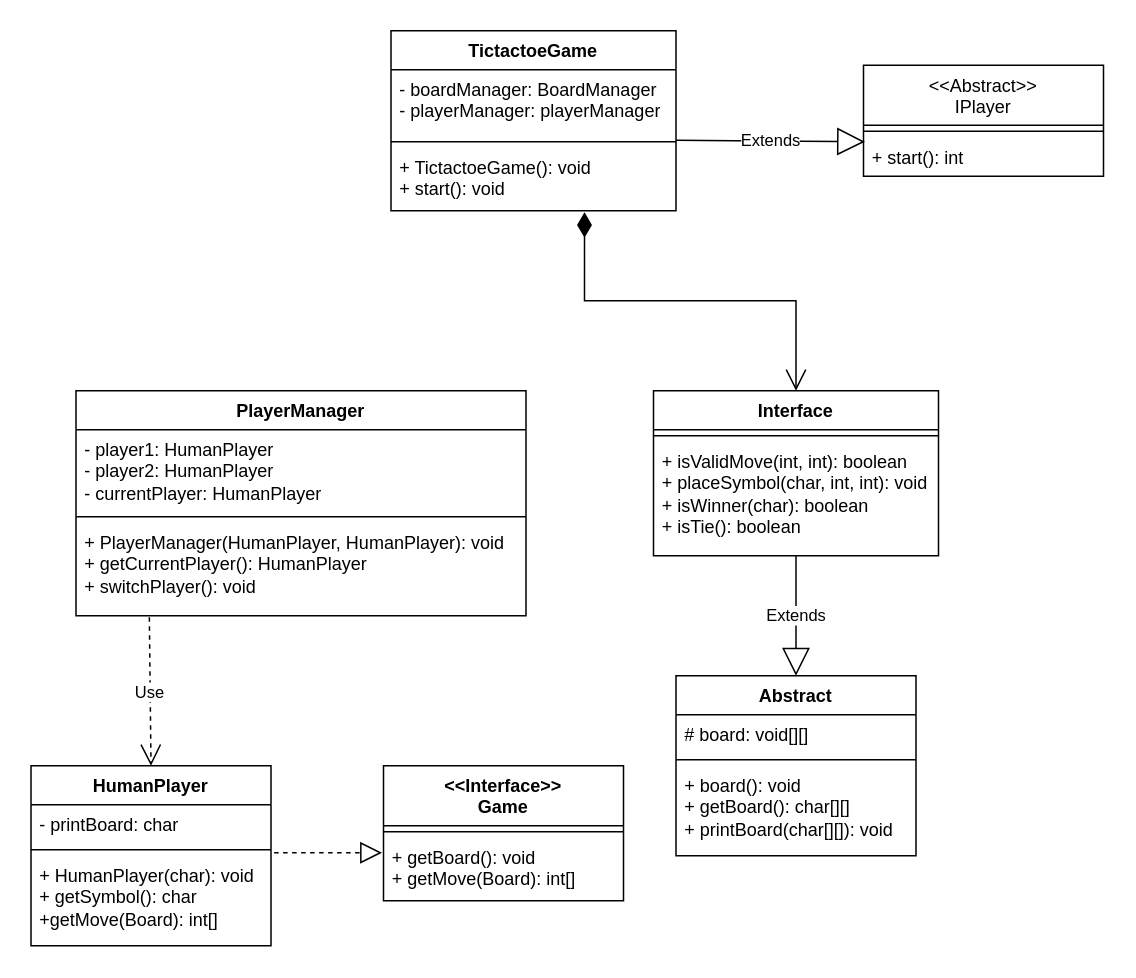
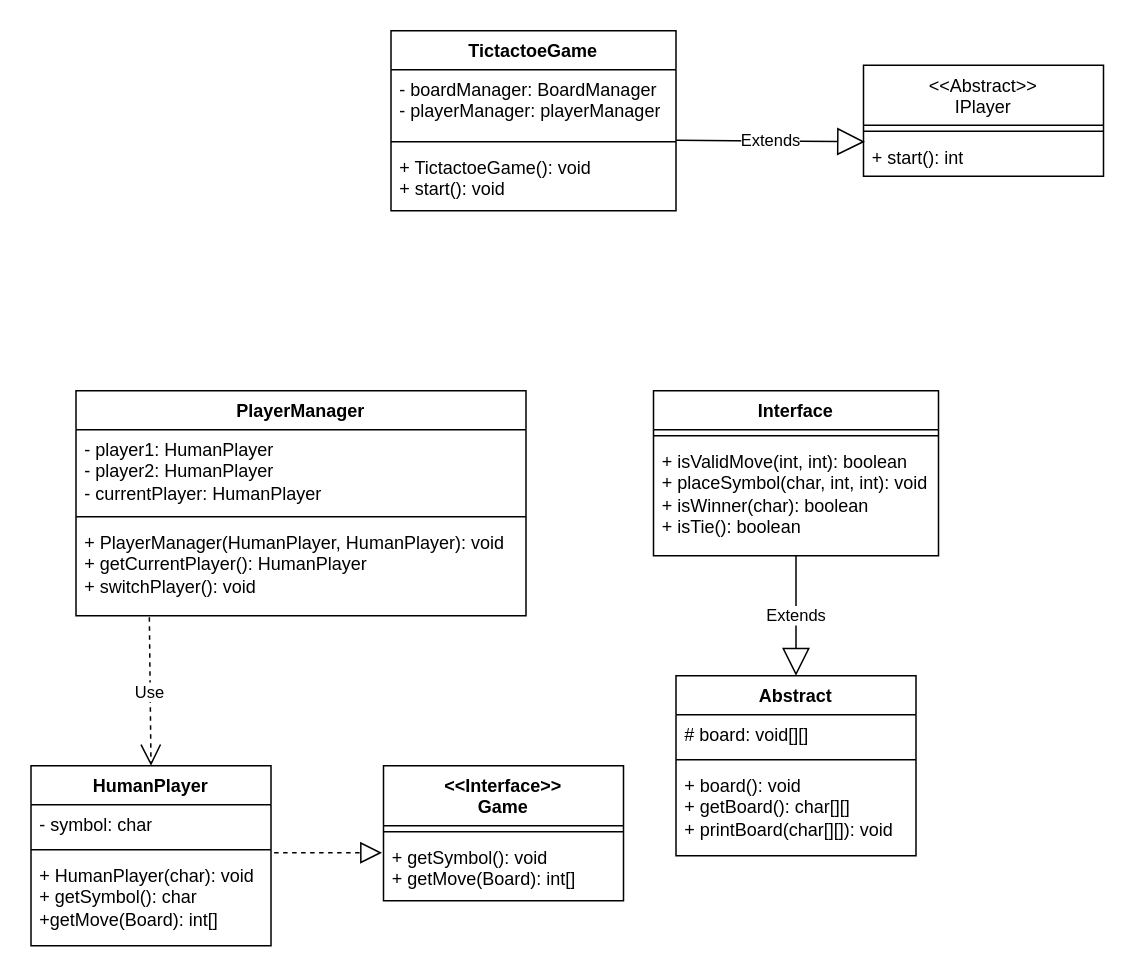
(701, 301) -> none
(121, 826) -> (101, 826)
(499, 870) -> (499, 870)
